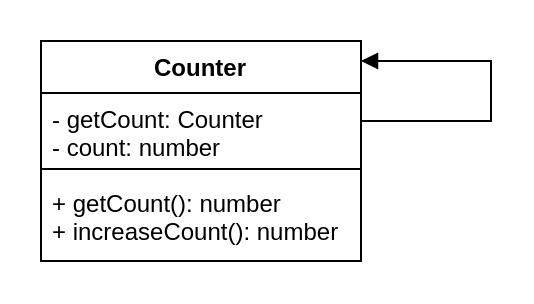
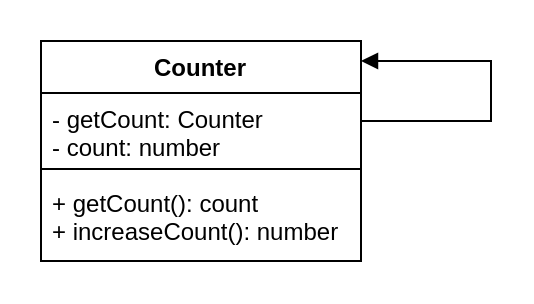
(177, 204) -> (170, 204)
